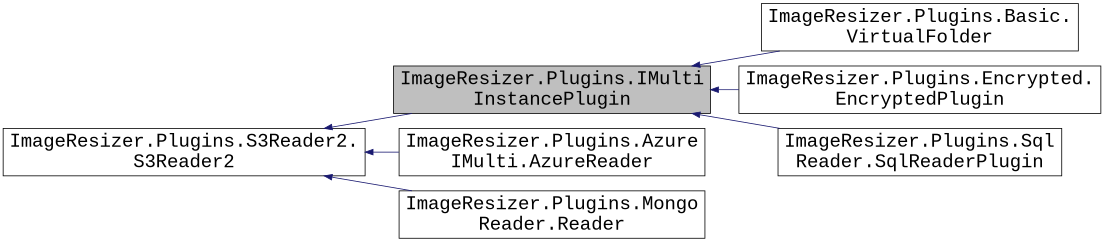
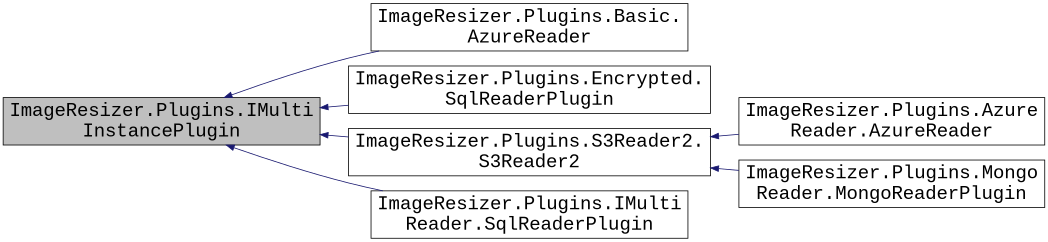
(920, 27) -> (529, 27)
(920, 90) -> (529, 90)
(372, 120) -> (338, 136)
(552, 152) -> (892, 121)
(920, 152) -> (529, 215)
(552, 215) -> (892, 184)
